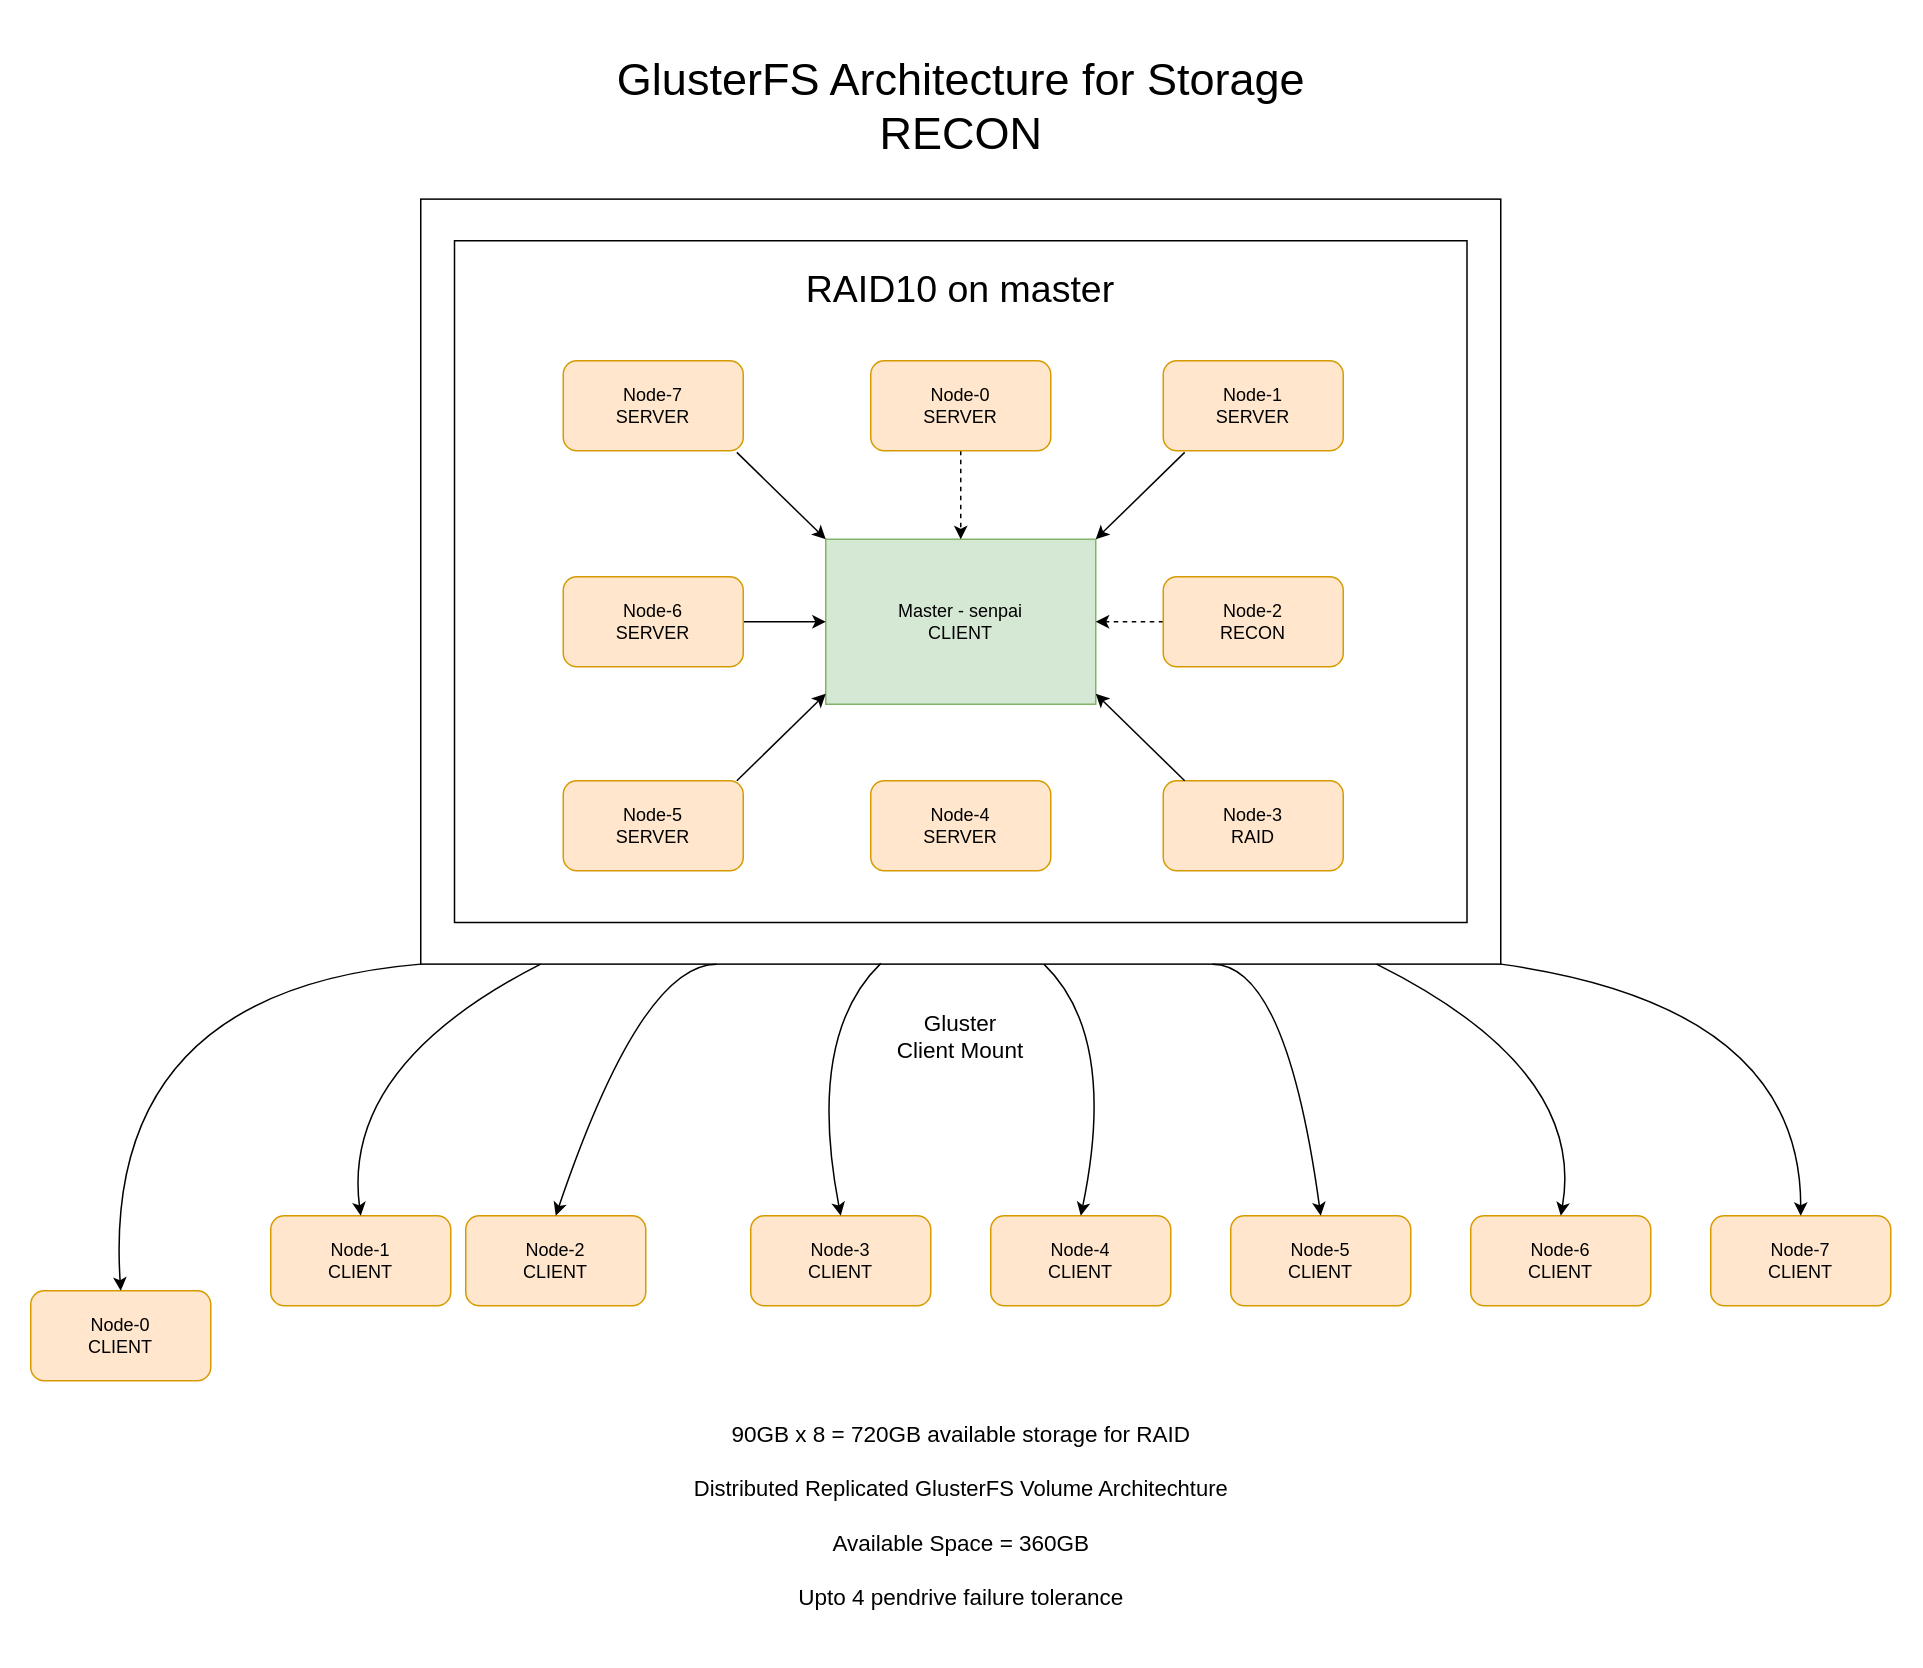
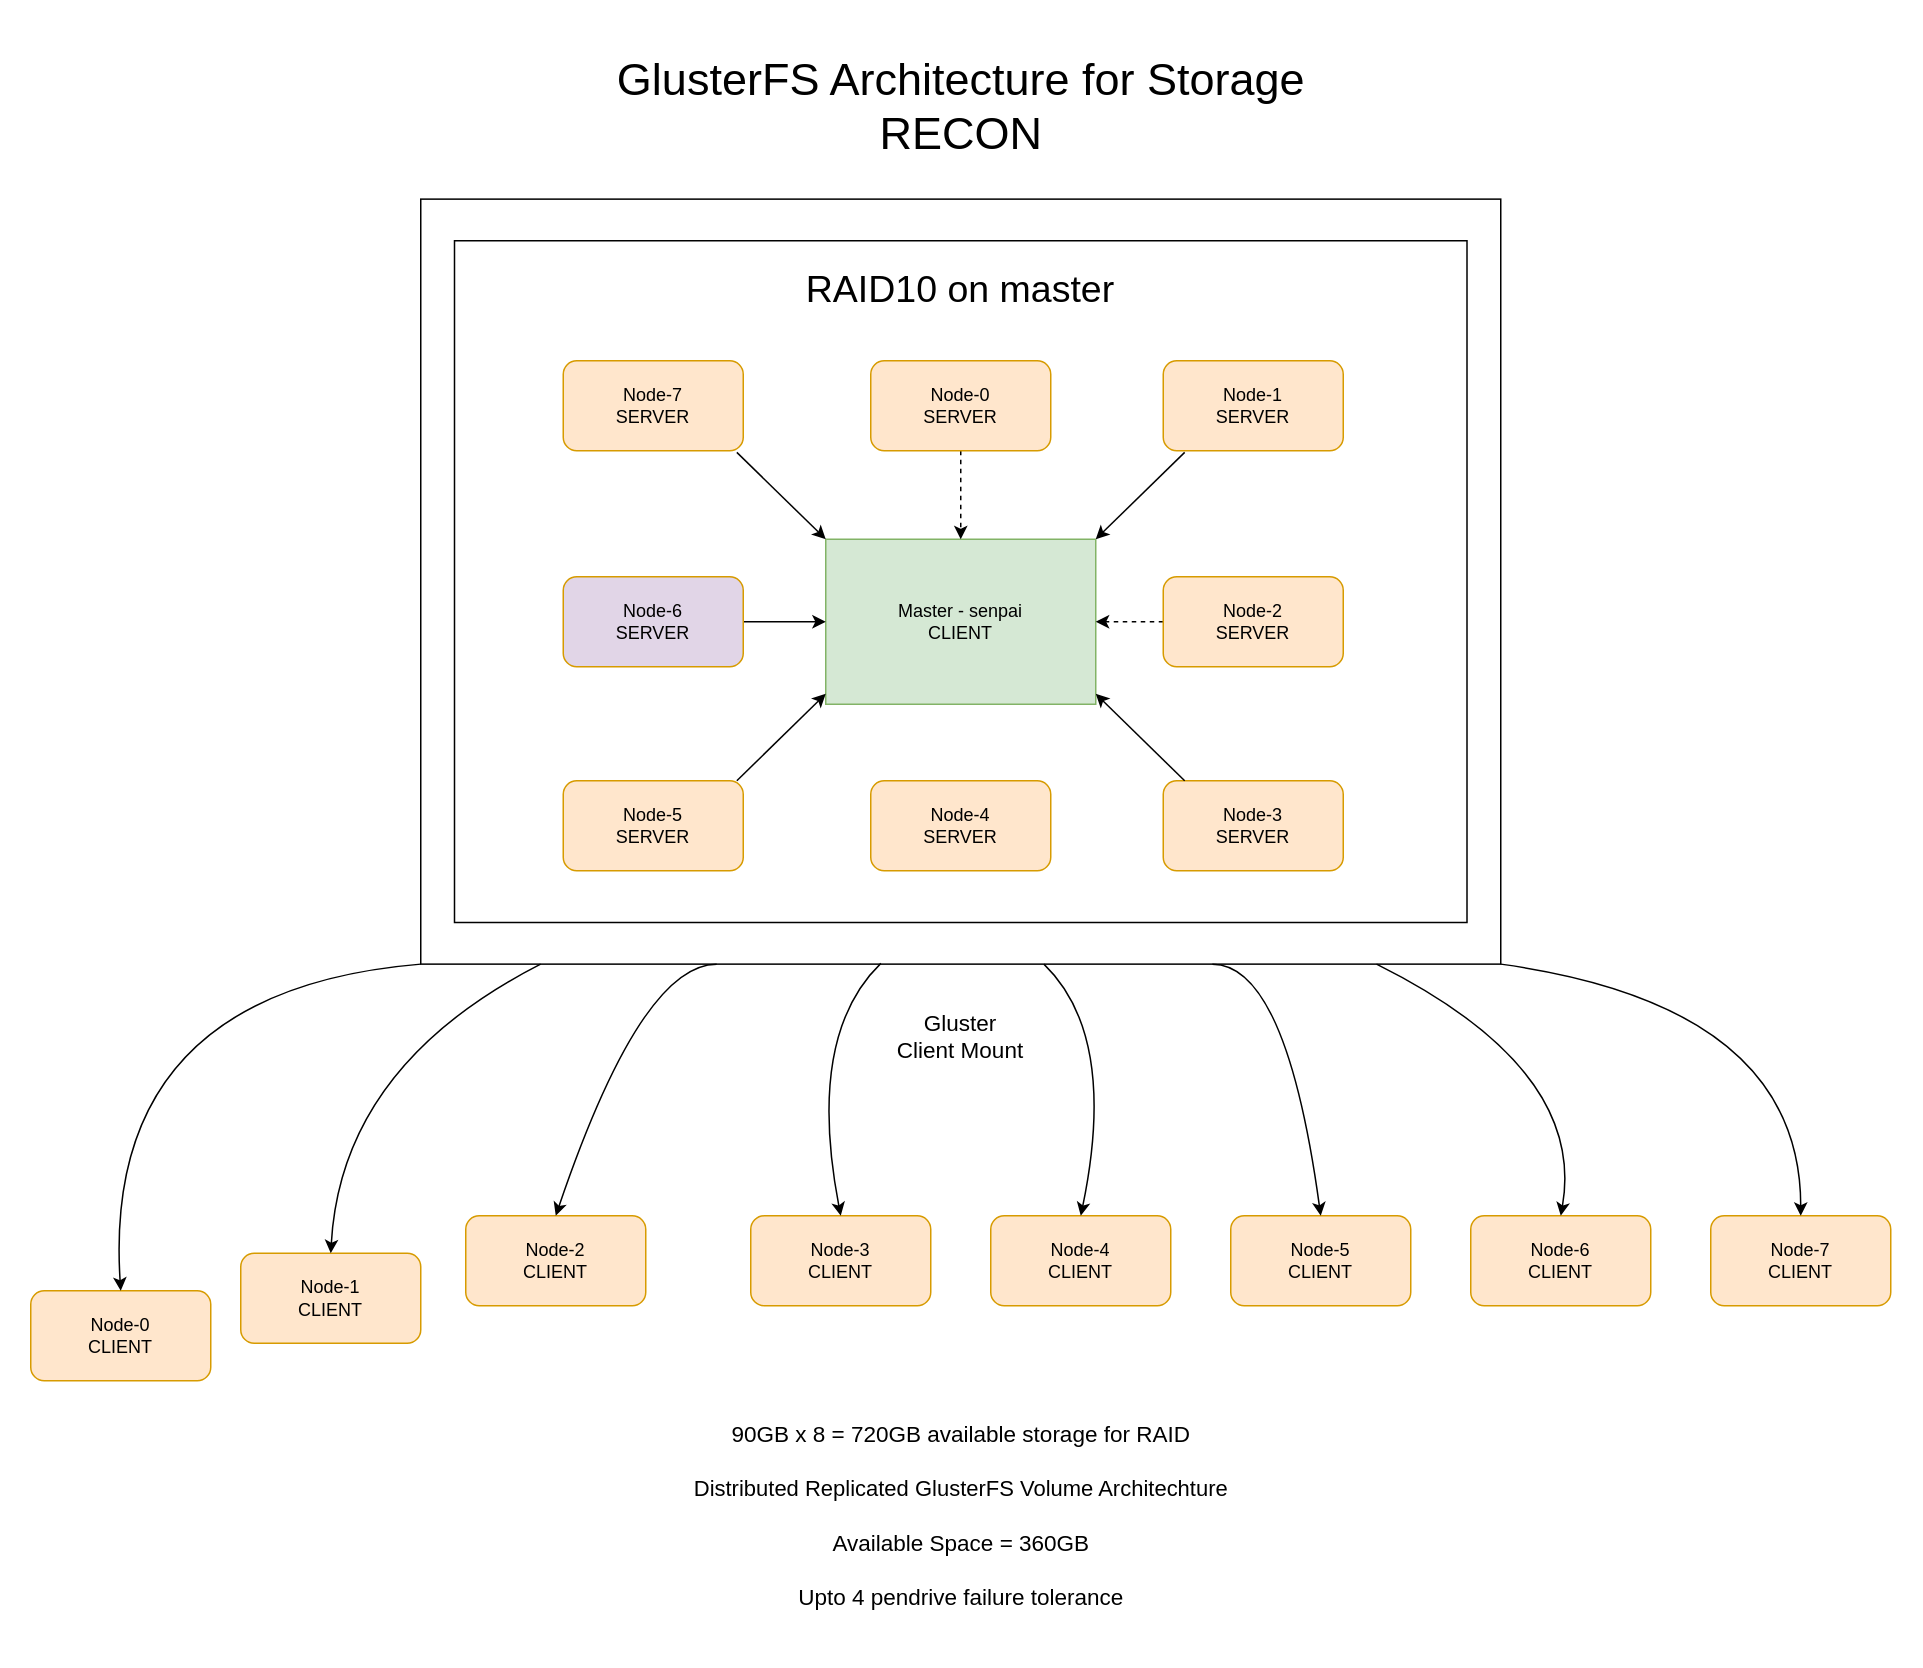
(653, 622) -> (653, 622)
(1253, 622) -> (1253, 622)
(1253, 826) -> (1253, 826)
(361, 1261) -> (331, 1298)
